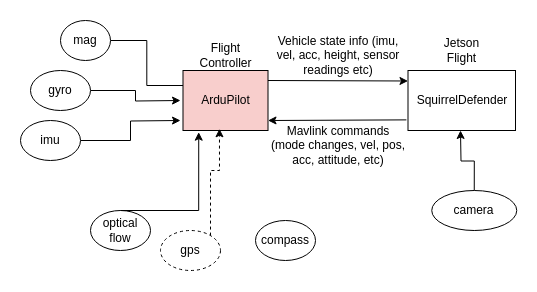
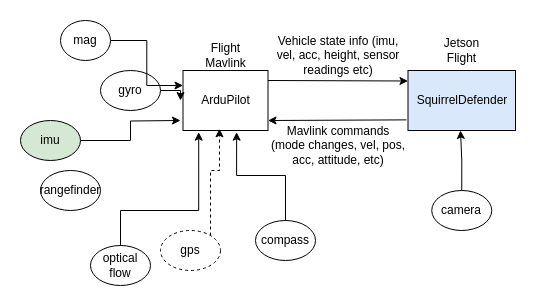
(226, 56) -> (226, 56)
(177, 86) -> (175, 86)
(61, 91) -> (131, 91)
(226, 101) -> (226, 101)
(462, 101) -> (462, 101)
(51, 141) -> (51, 141)
none -> (266, 176)
none -> (71, 191)
(474, 211) -> (462, 211)
(121, 231) -> (121, 266)
